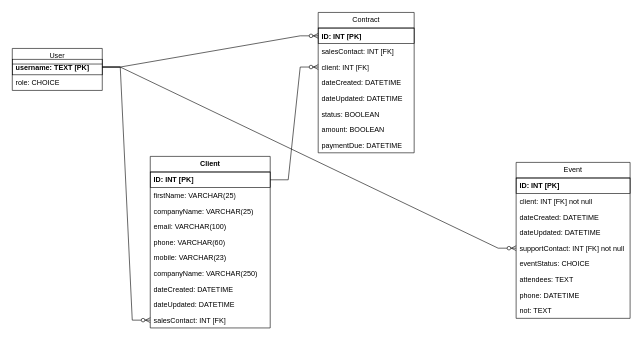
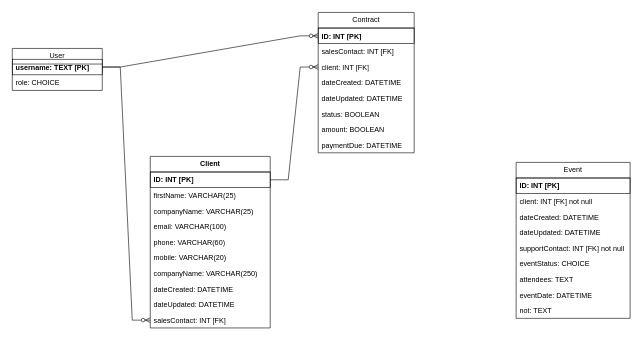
(318, 162) -> none
(188, 258) -> (188, 258)
(548, 296) -> (556, 296)
